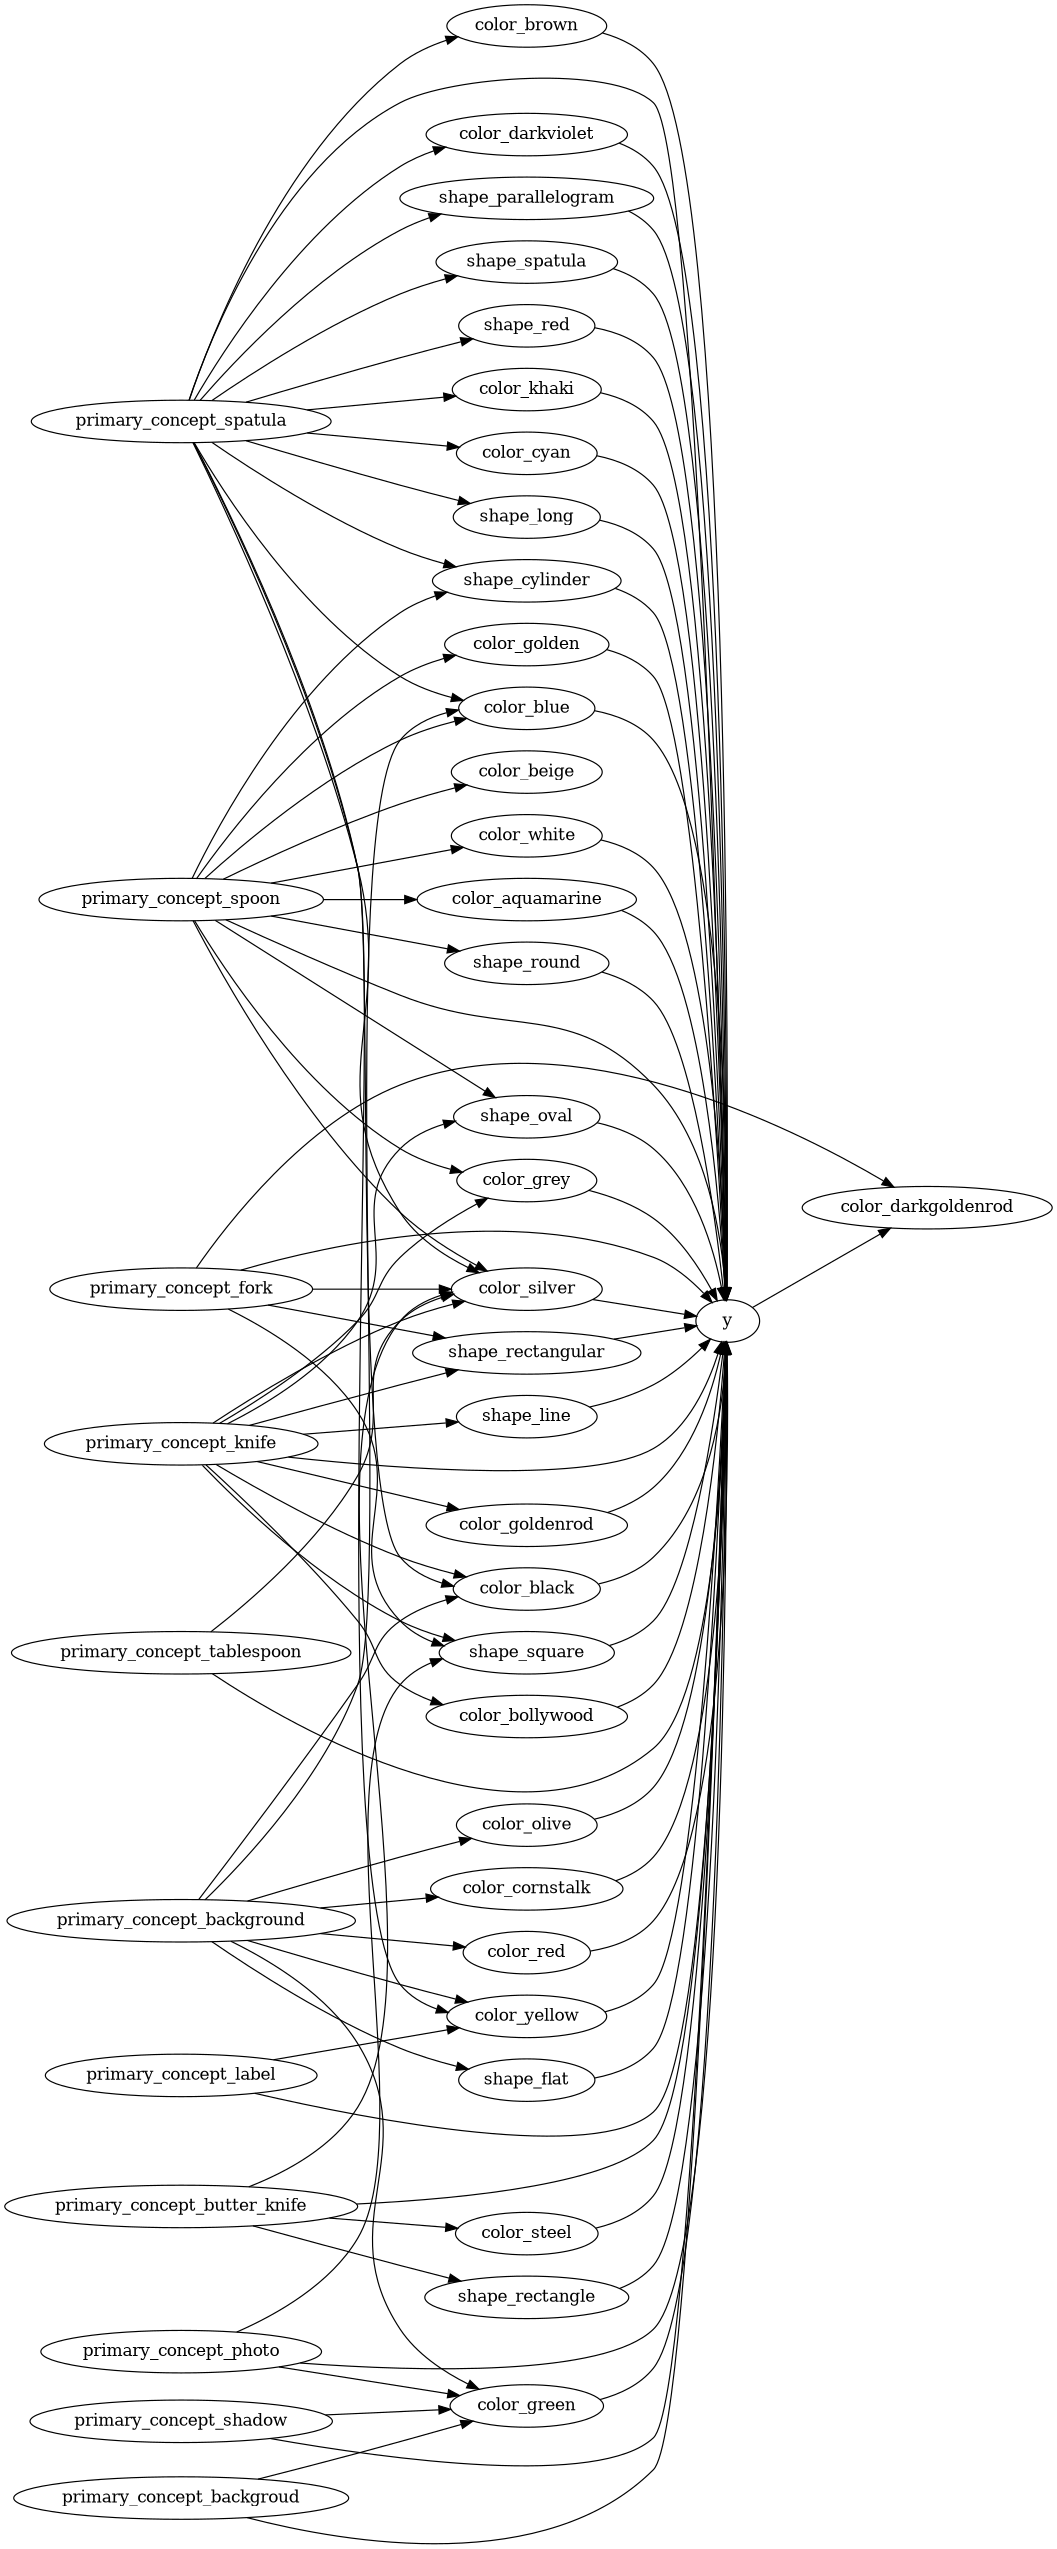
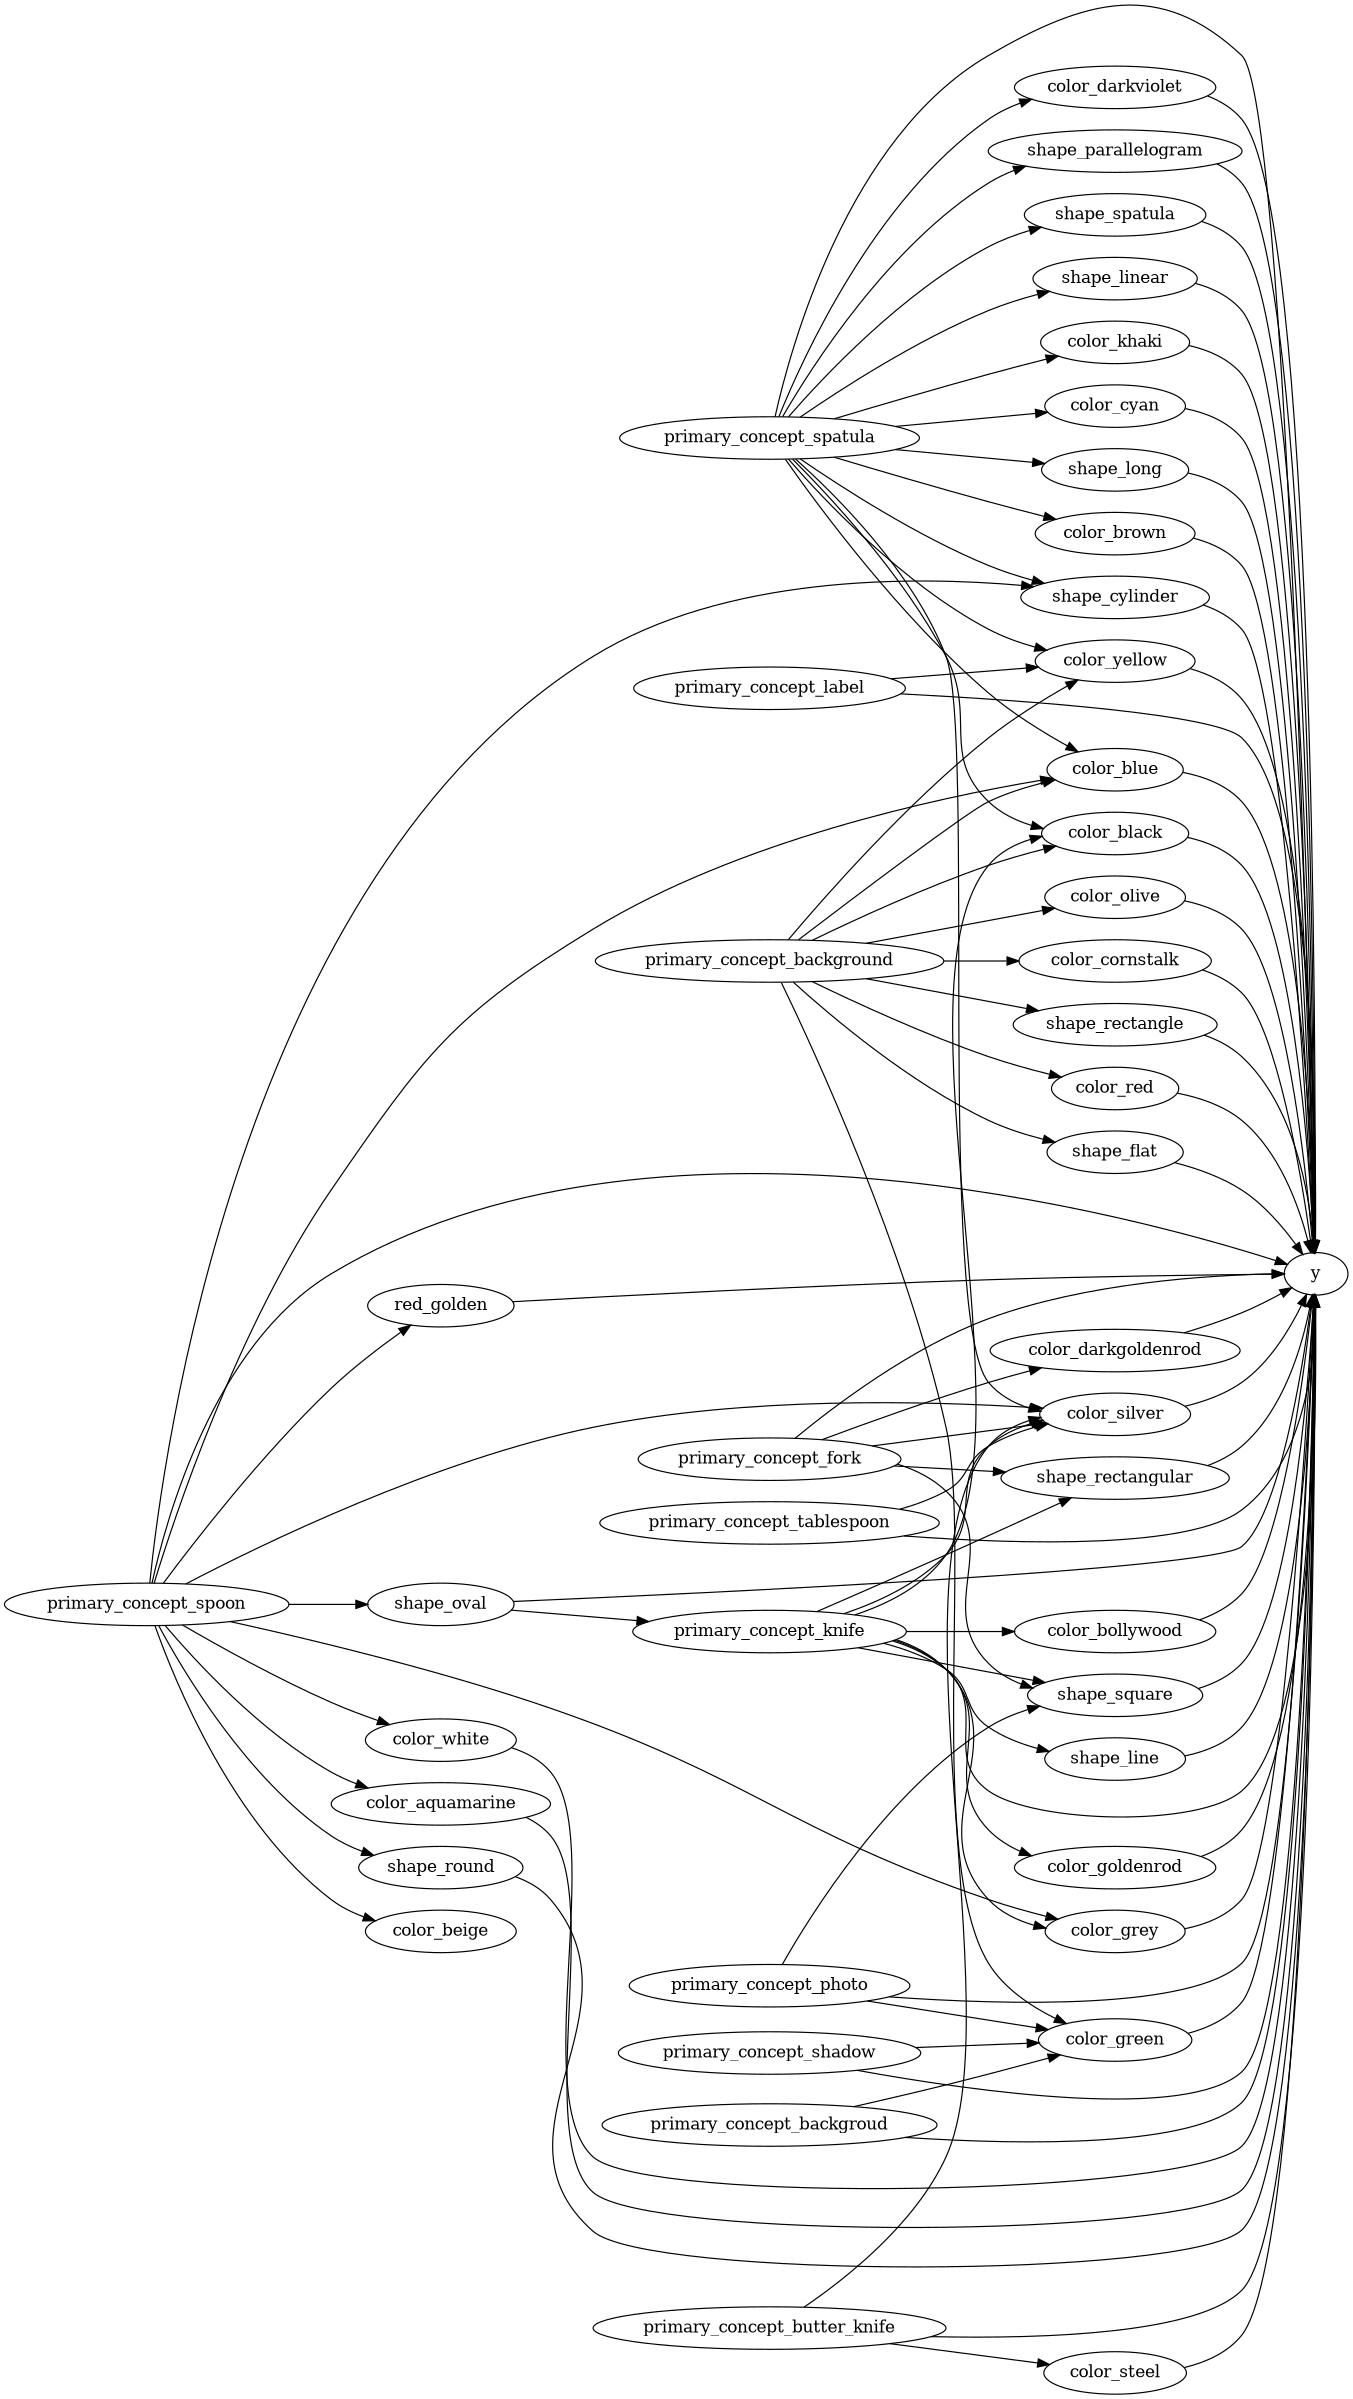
(527, 326) -> (1115, 279)
(527, 645) -> (441, 1306)
(816, 1271) -> (1234, 1316)
(375, 1272) -> (574, 1615)
(356, 2254) -> (946, 994)
